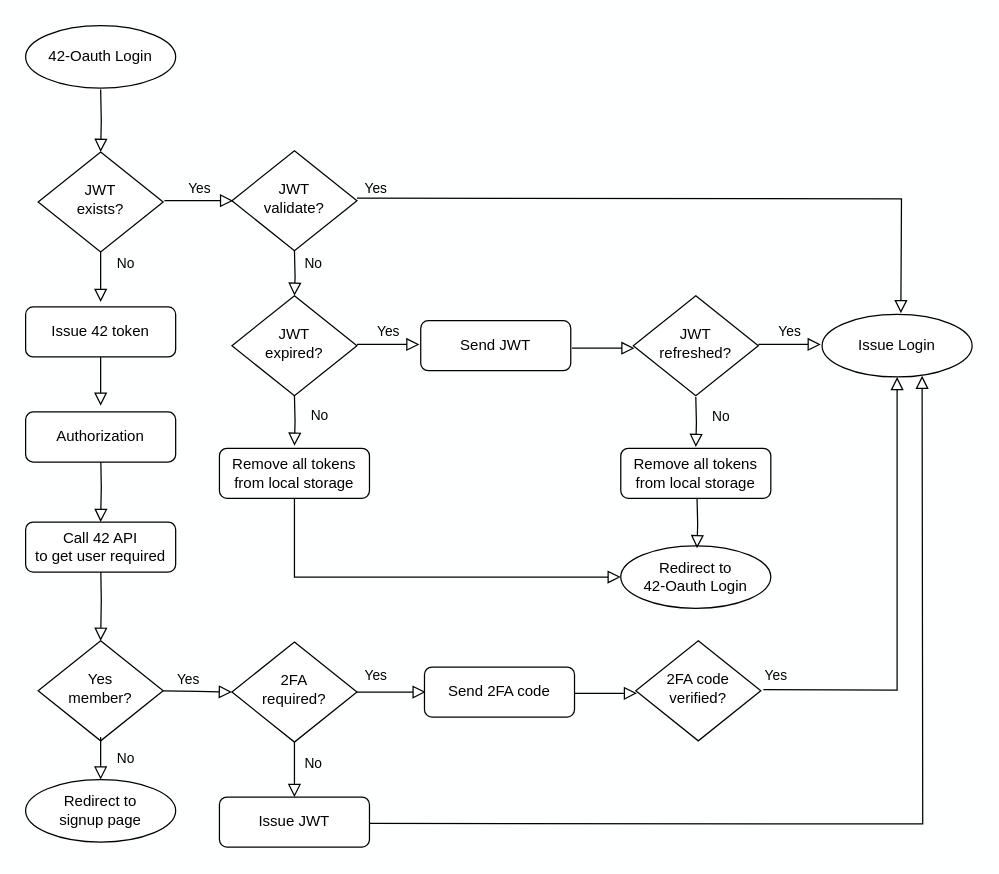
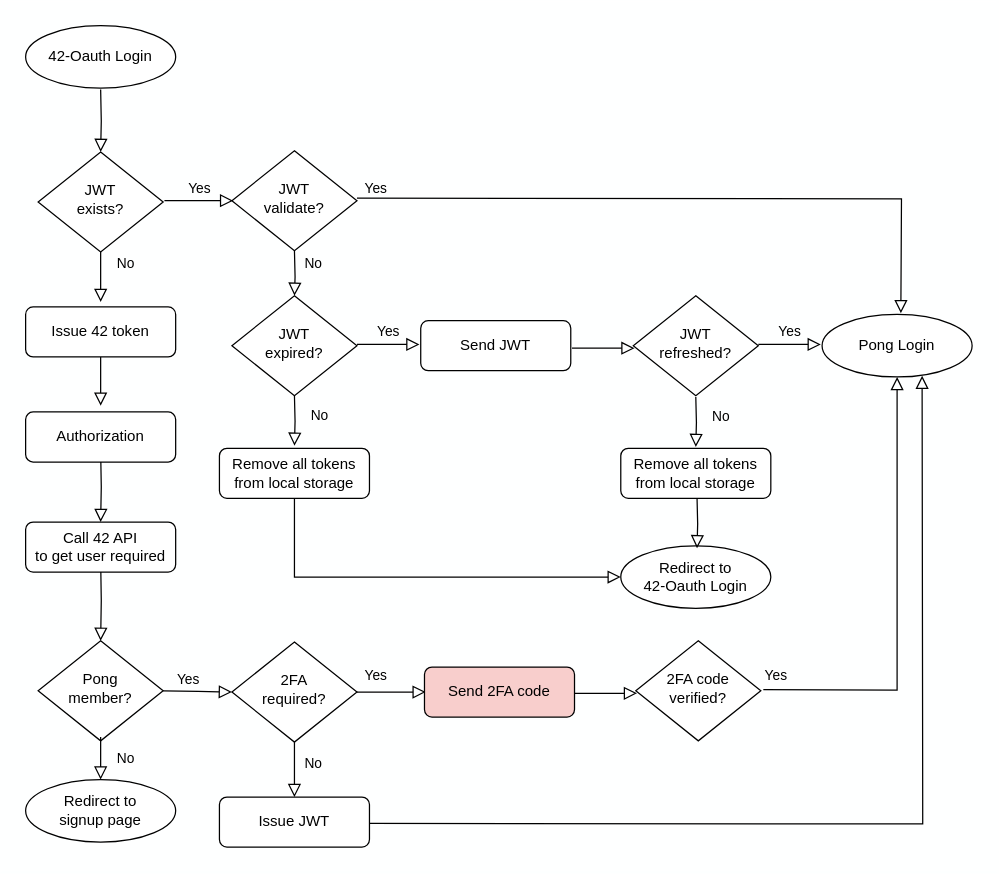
(897, 346) -> (897, 346)
(101, 688) -> (101, 688)
(499, 692) -> (499, 692)
